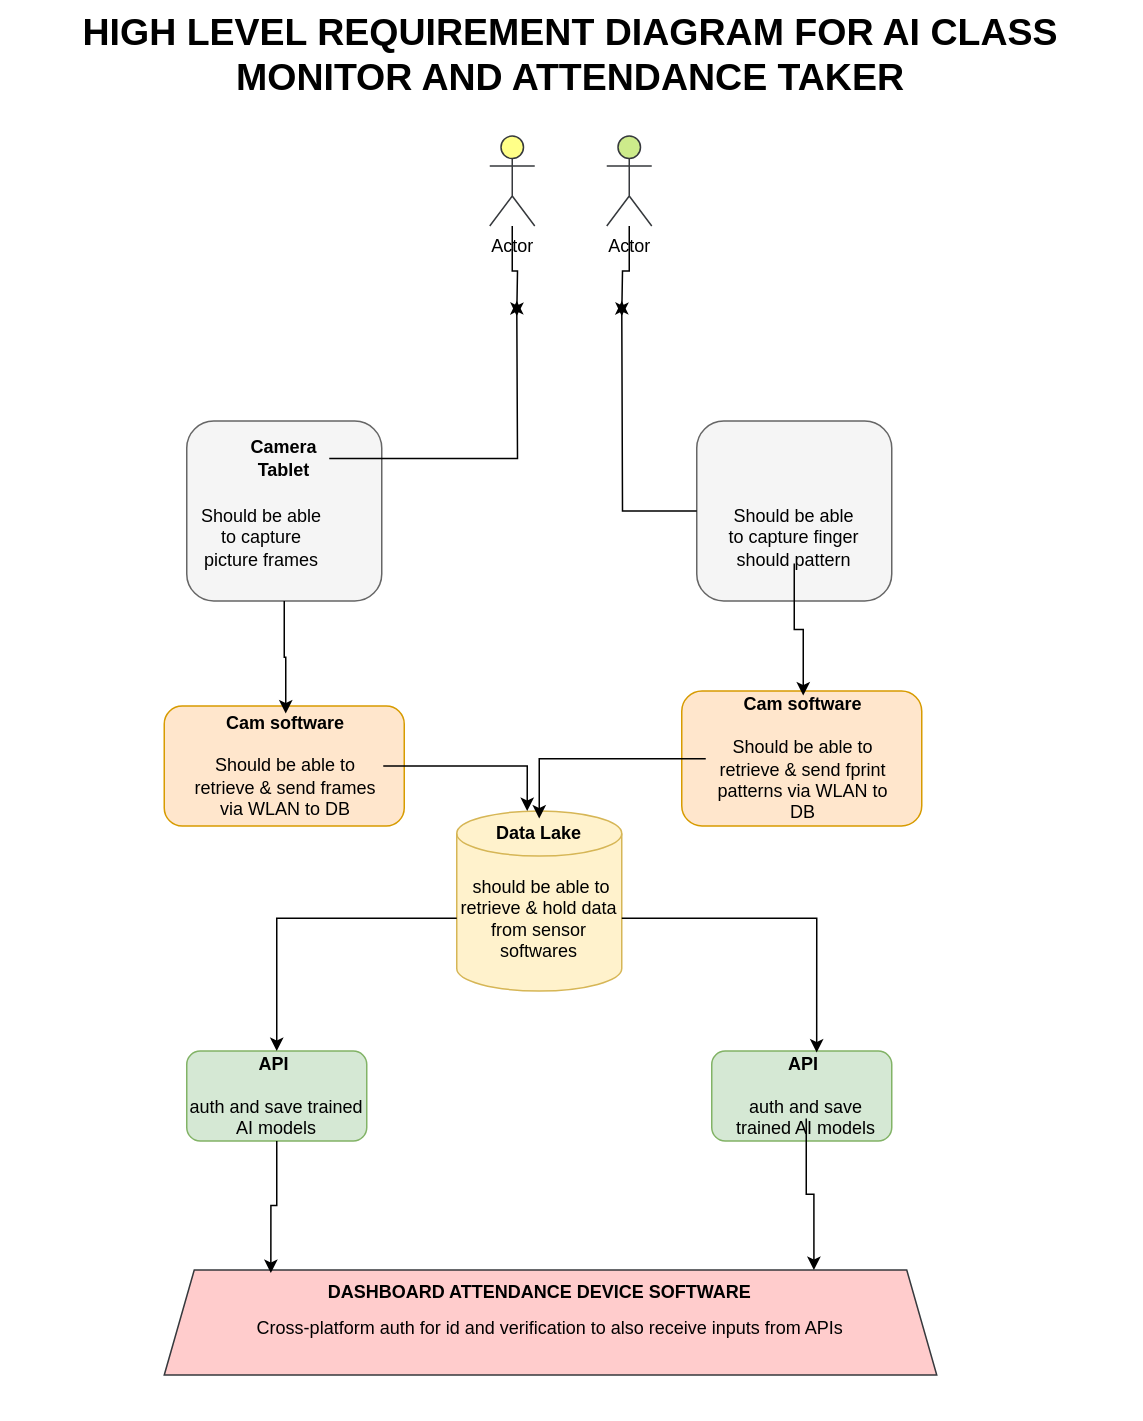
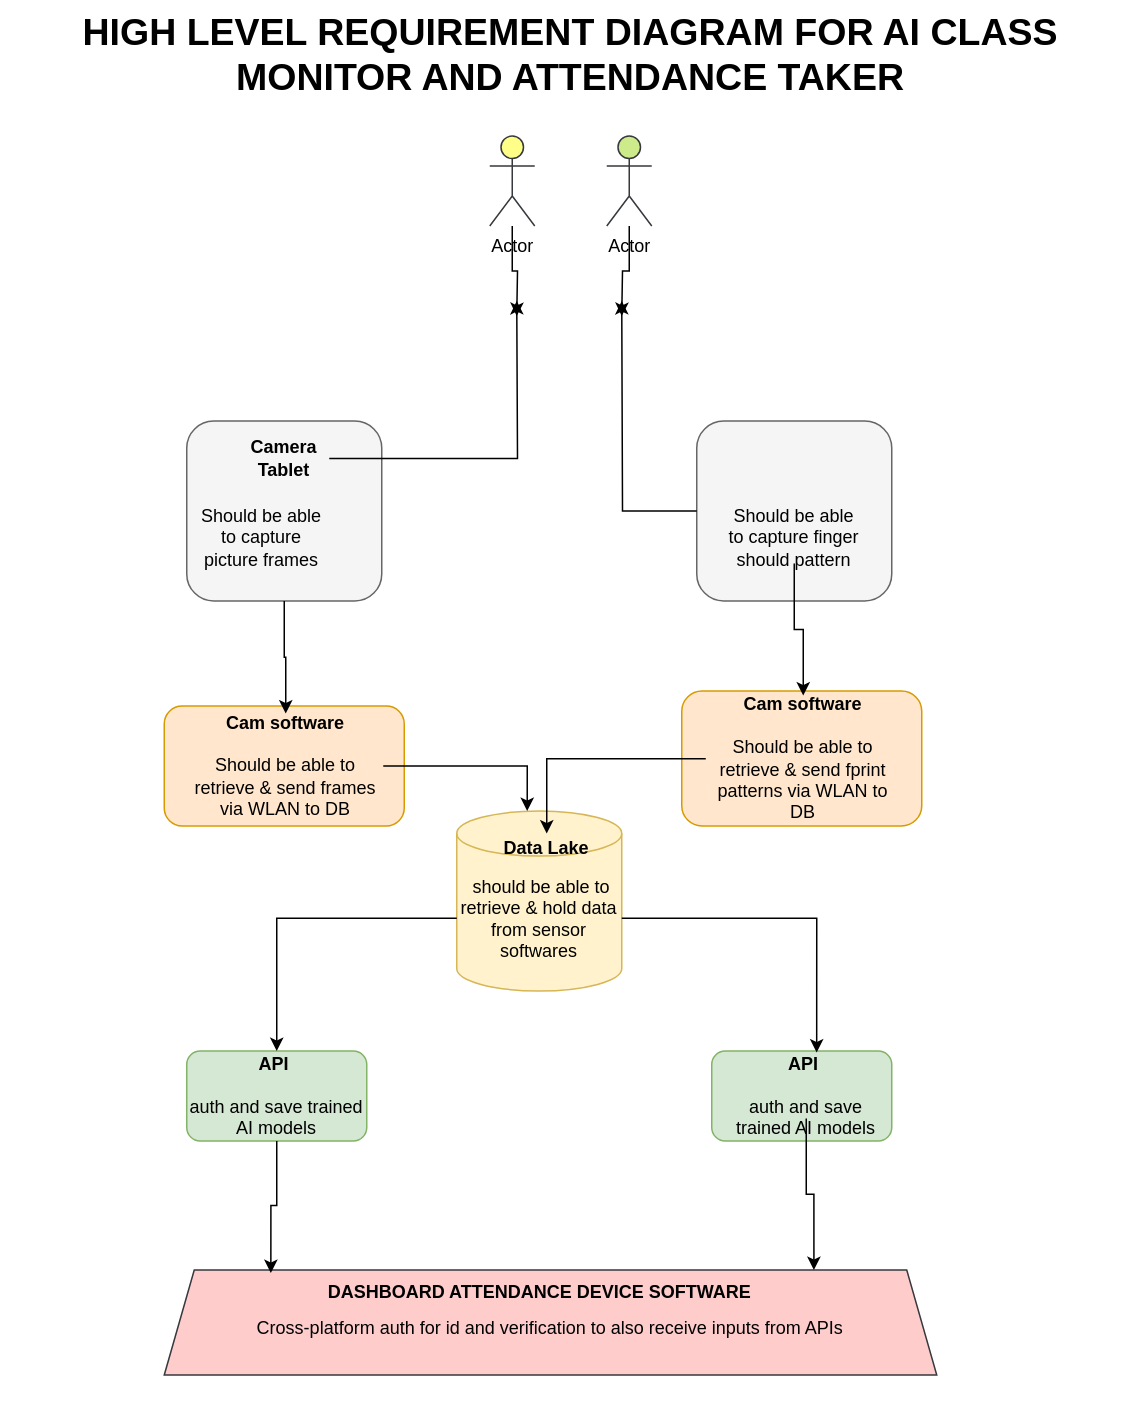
(539, 833) -> (547, 848)
